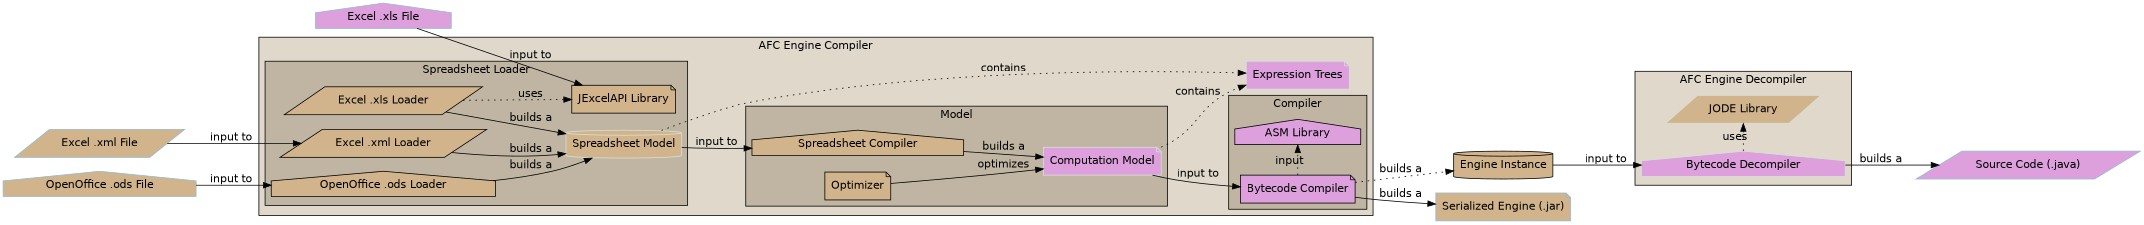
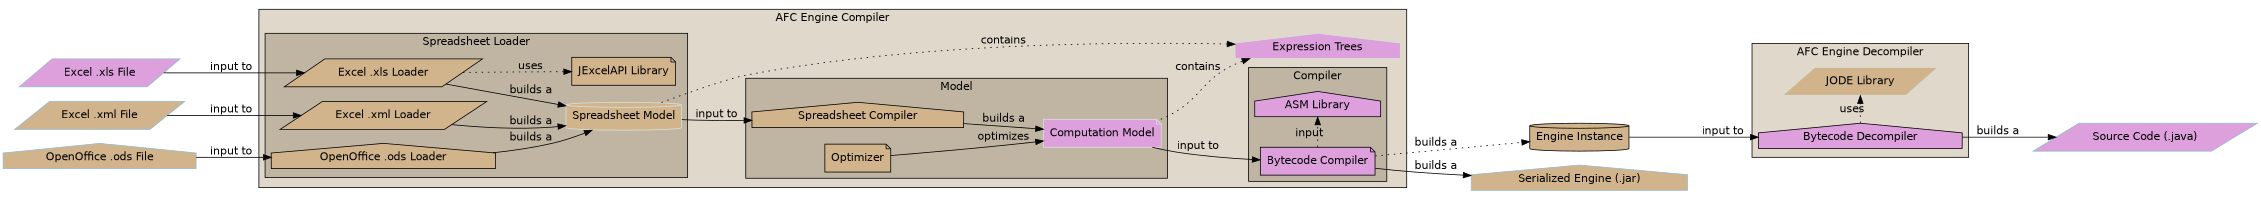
(383, 17) -> (100, 73)
(496, 56) -> (230, 73)
(1298, 75) -> (1318, 47)
(1743, 165) -> (1860, 137)
(1503, 207) -> (1579, 179)
